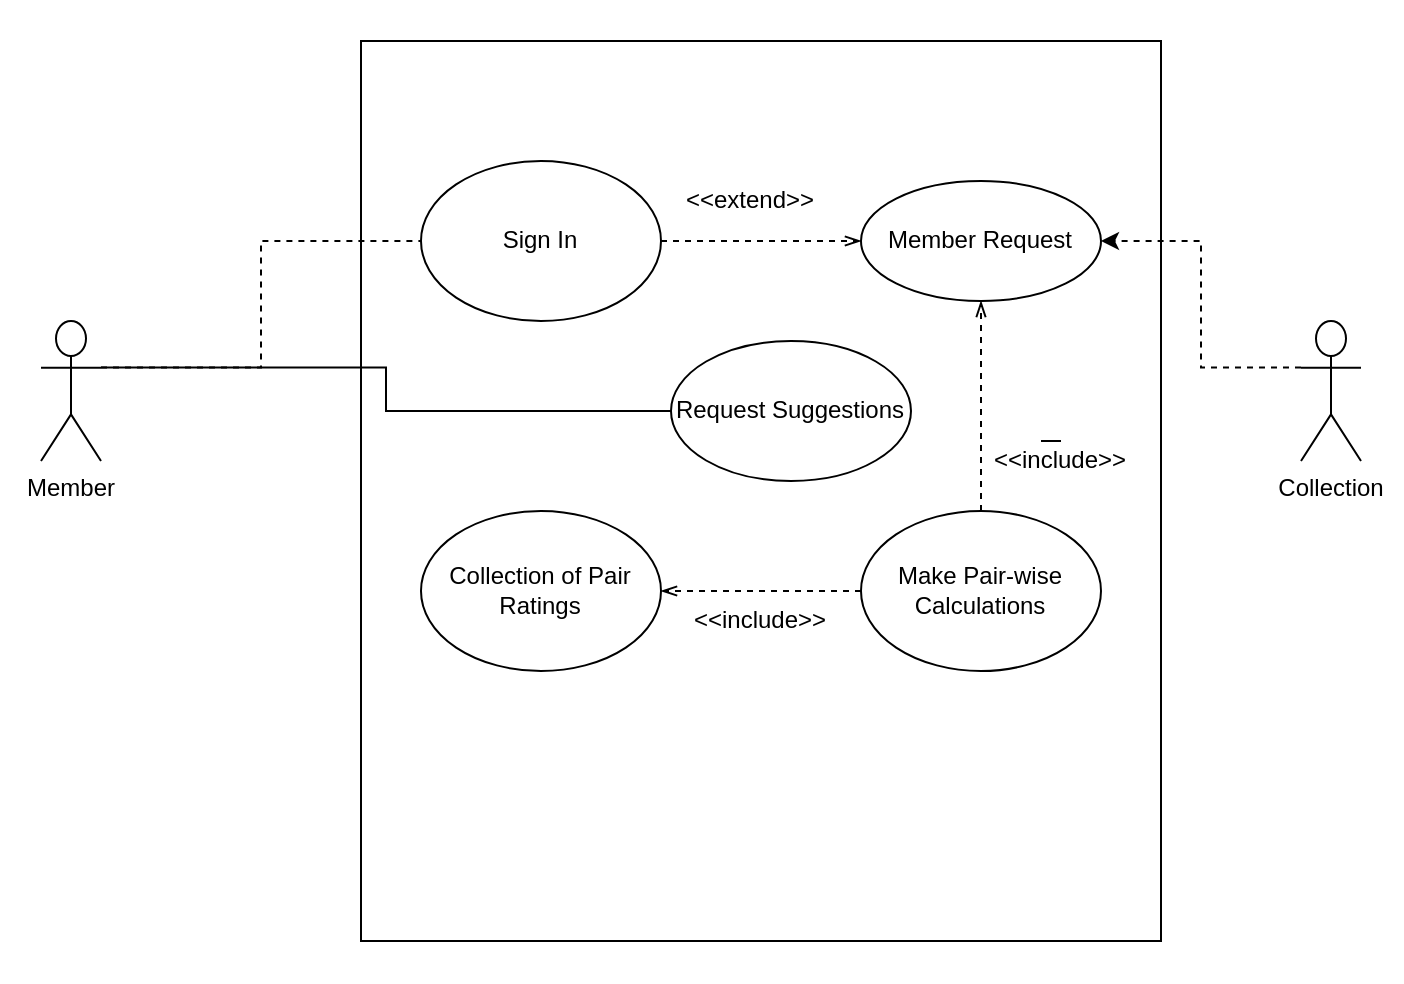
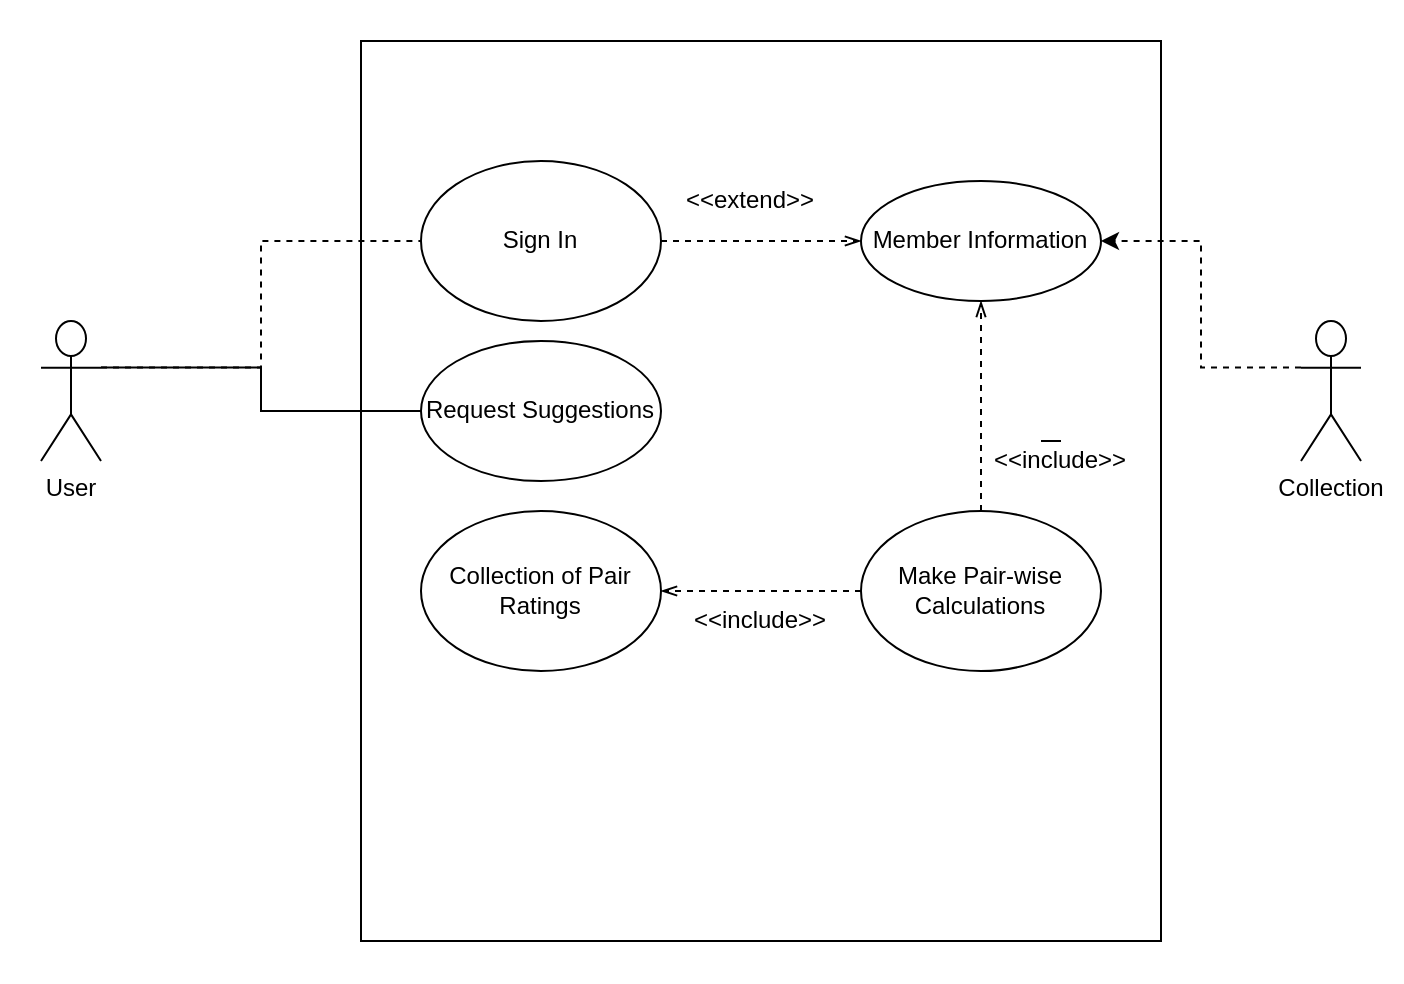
(981, 241) -> (981, 241)
(791, 411) -> (541, 411)
(72, 489) -> (72, 489)
